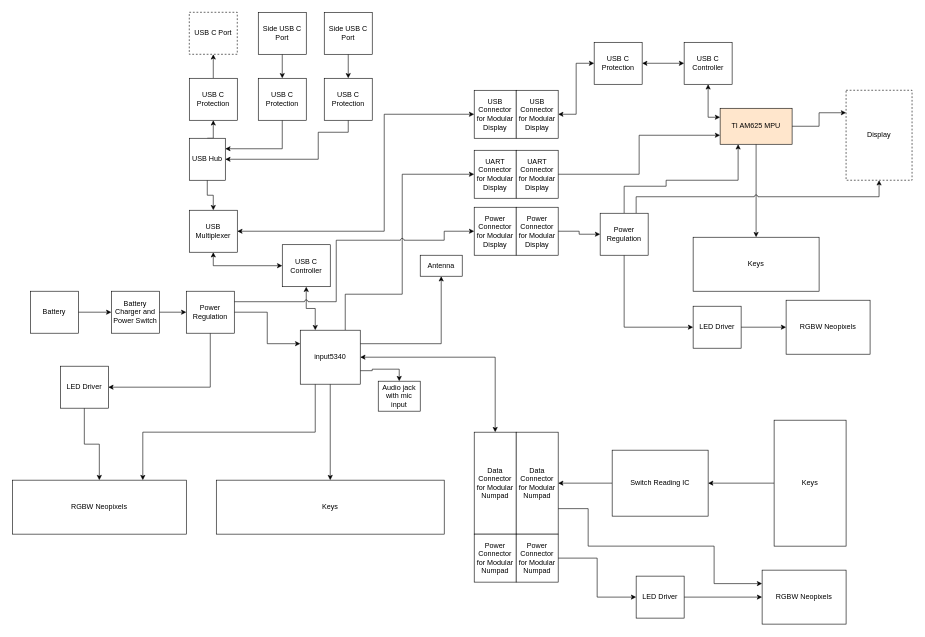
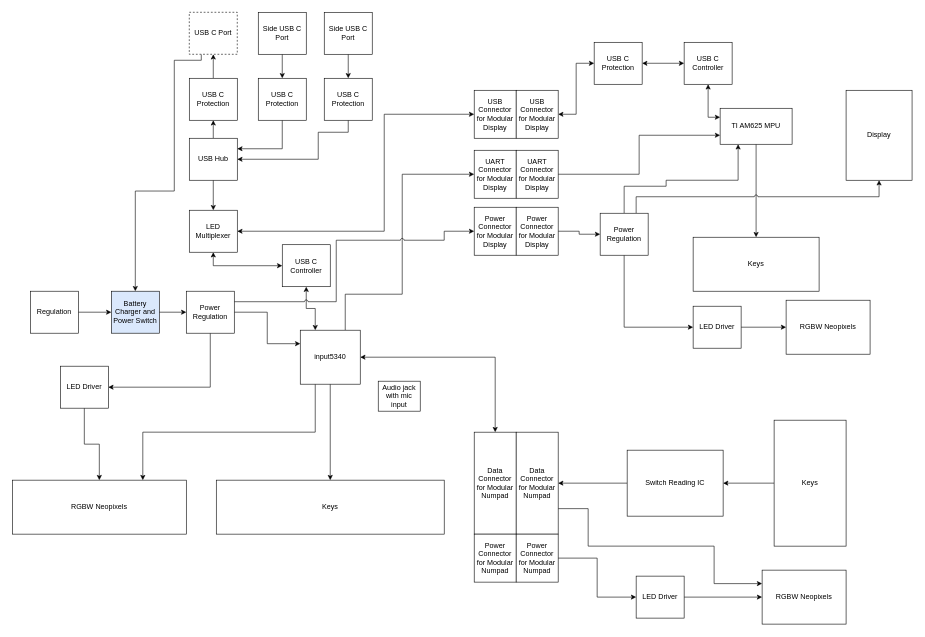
(840, 113) -> none
(756, 126) -> (756, 126)
(879, 135) -> (879, 135)
(207, 159) -> (213, 159)
none -> (174, 190)
(213, 231) -> (213, 231)
(441, 266) -> none
(54, 312) -> (54, 312)
(135, 312) -> (135, 312)
(441, 344) -> none
(372, 371) -> none
(660, 483) -> (675, 483)
